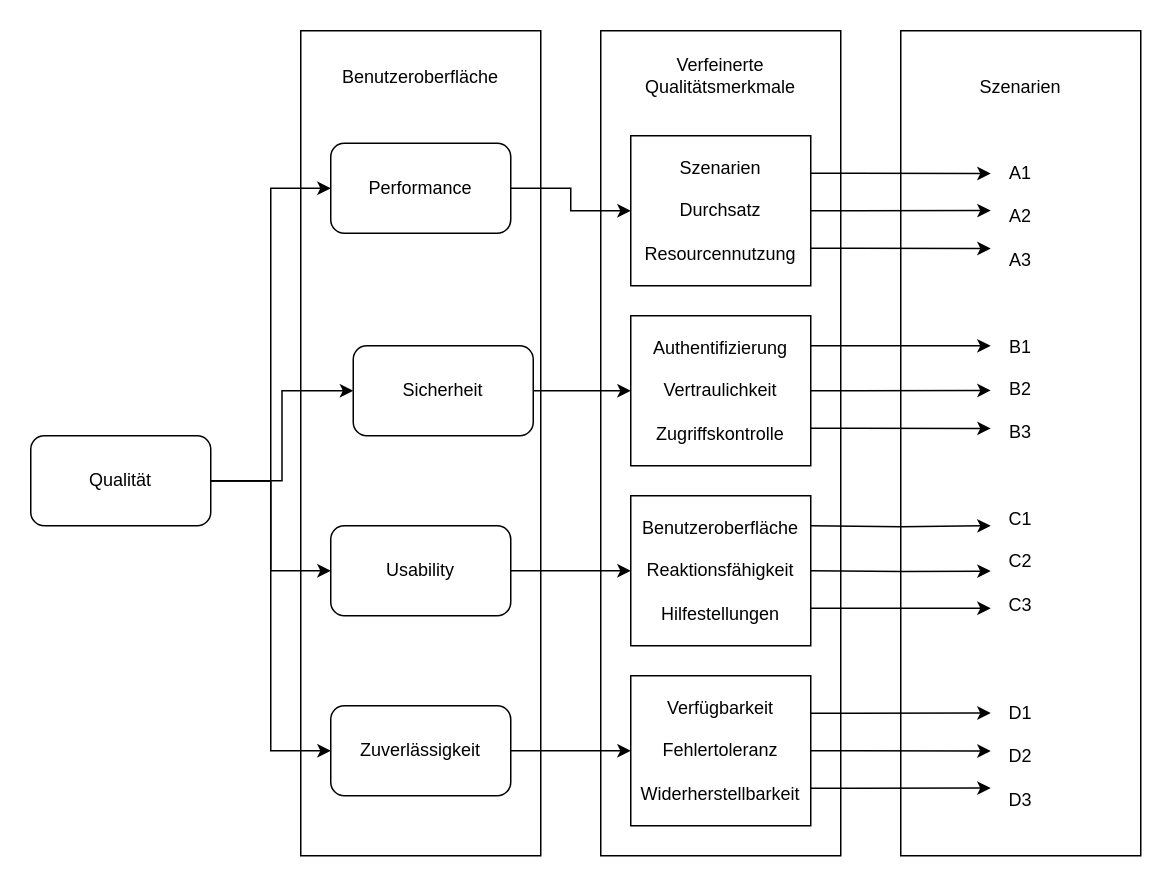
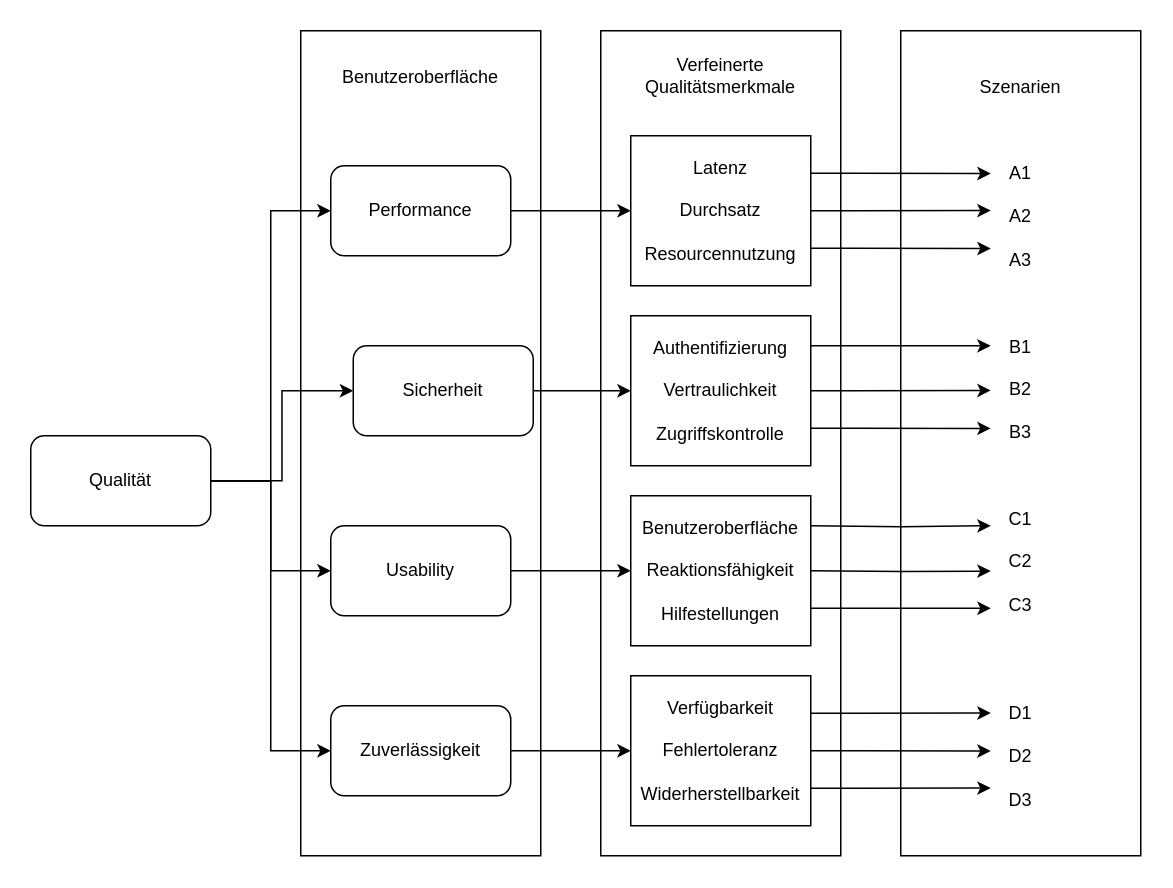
(421, 188) -> (421, 211)
(721, 211) -> (721, 211)
